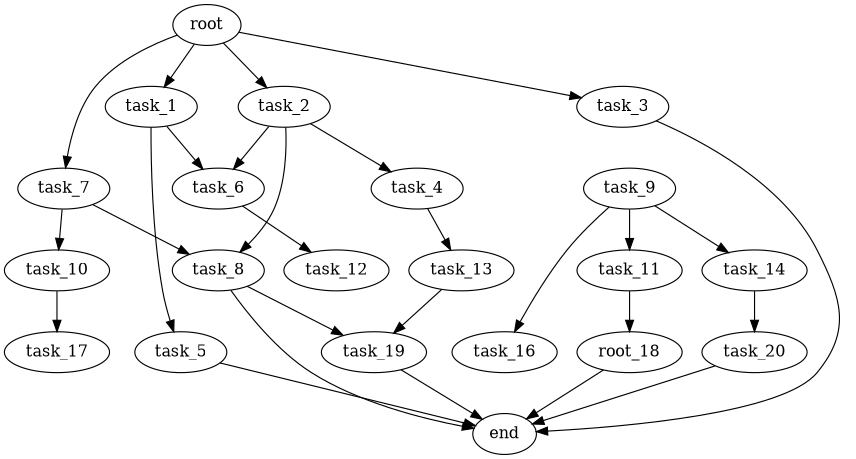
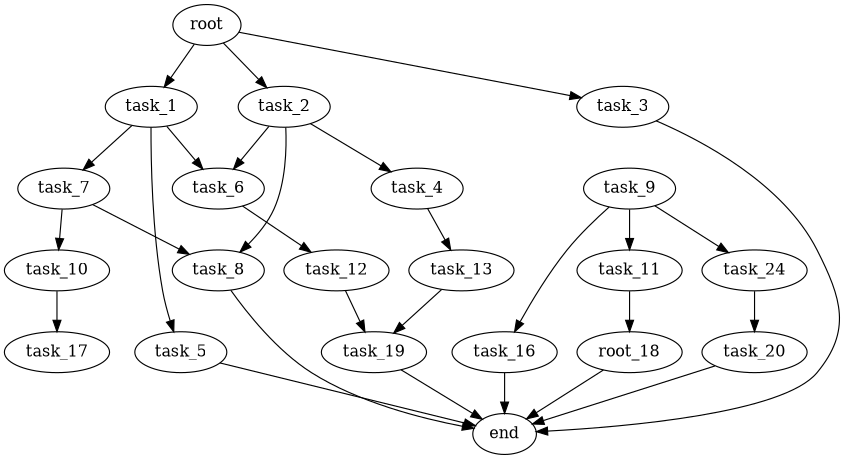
(103, 79) -> (112, 144)
(755, 270) -> (755, 270)
(290, 308) -> (353, 306)
none -> (505, 388)
